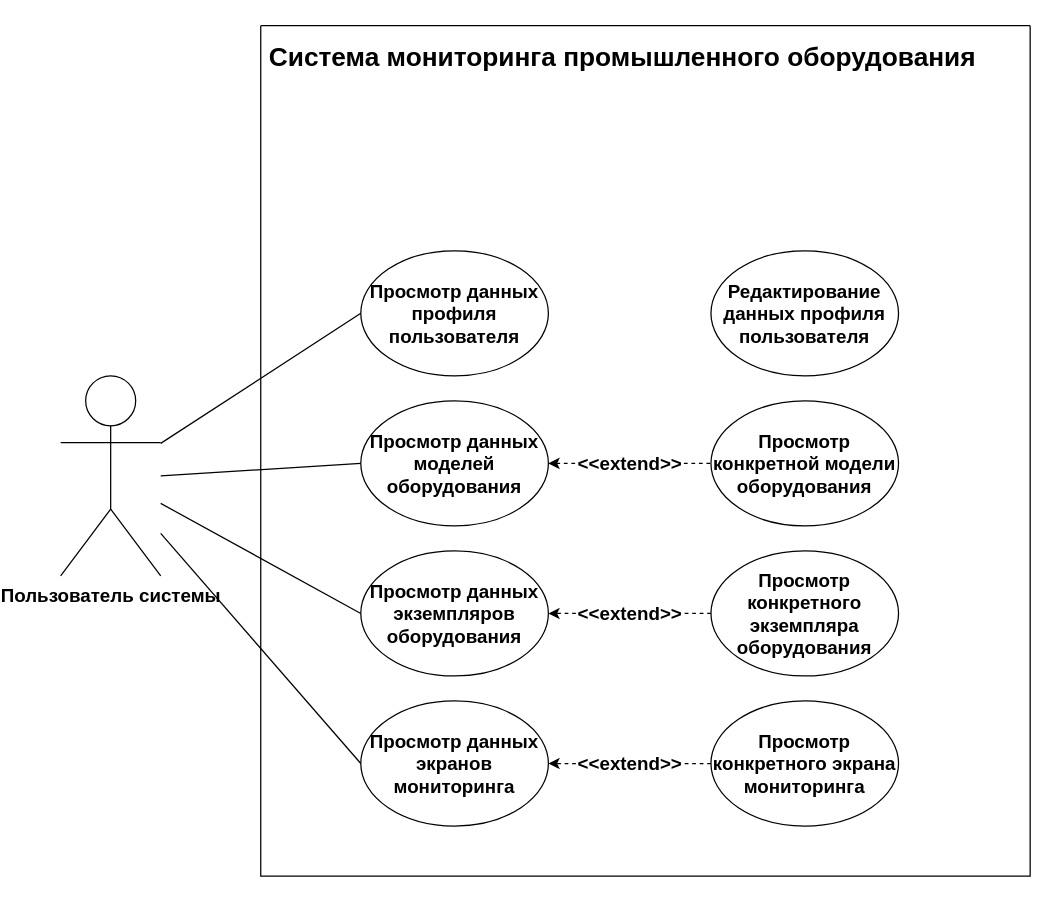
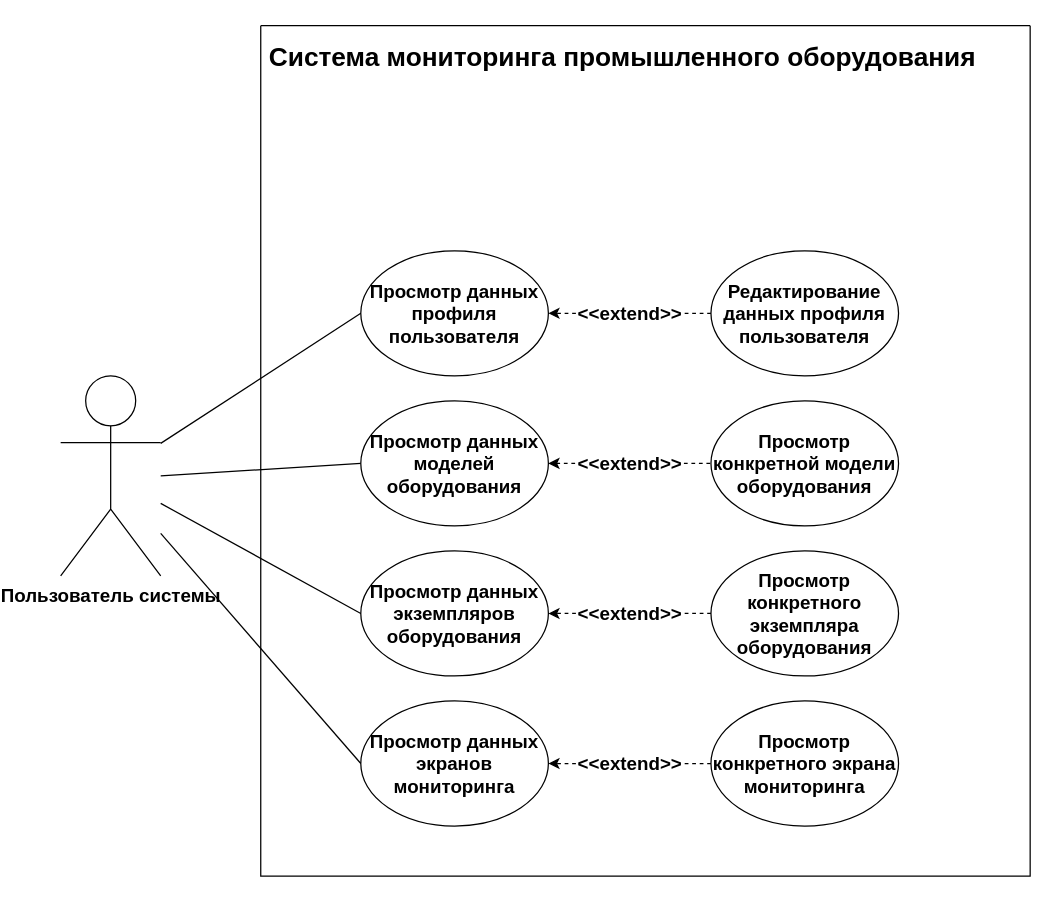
none -> (633, 313)
